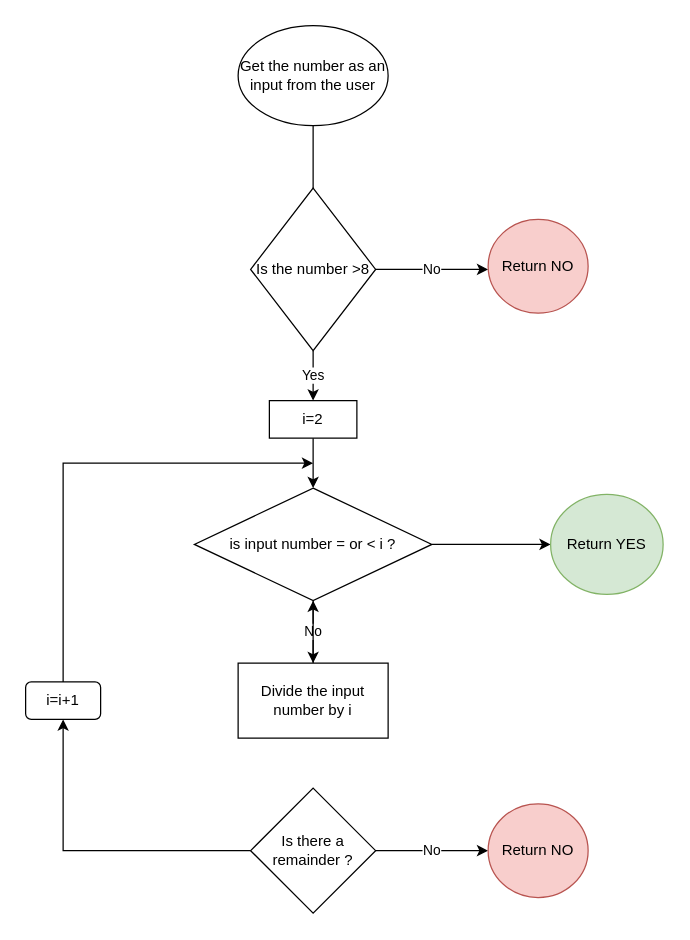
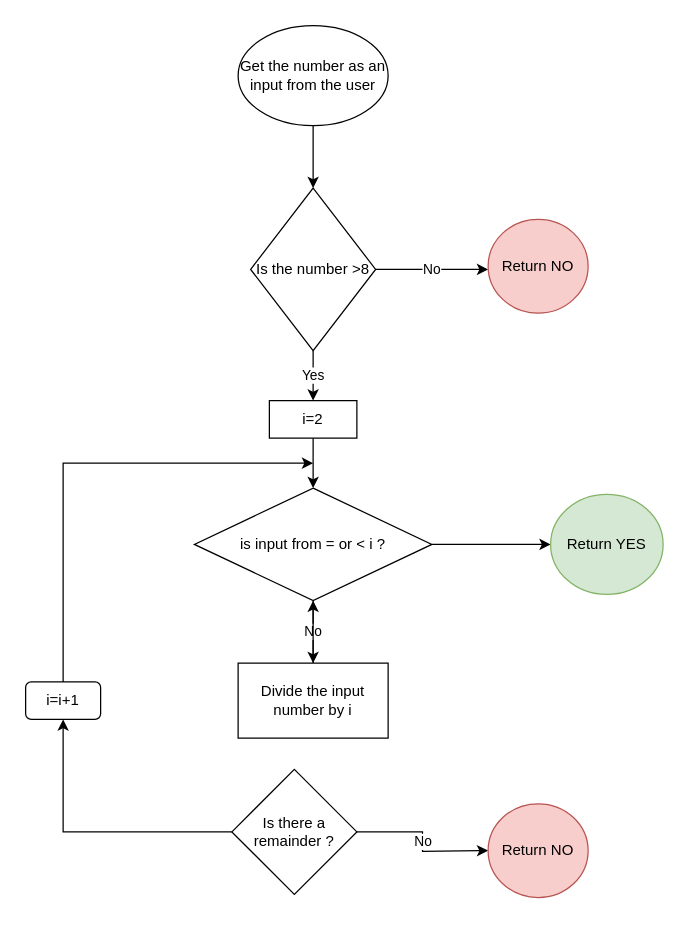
(313, 181) -> (313, 178)
(313, 544) -> (313, 544)
(313, 851) -> (294, 832)
